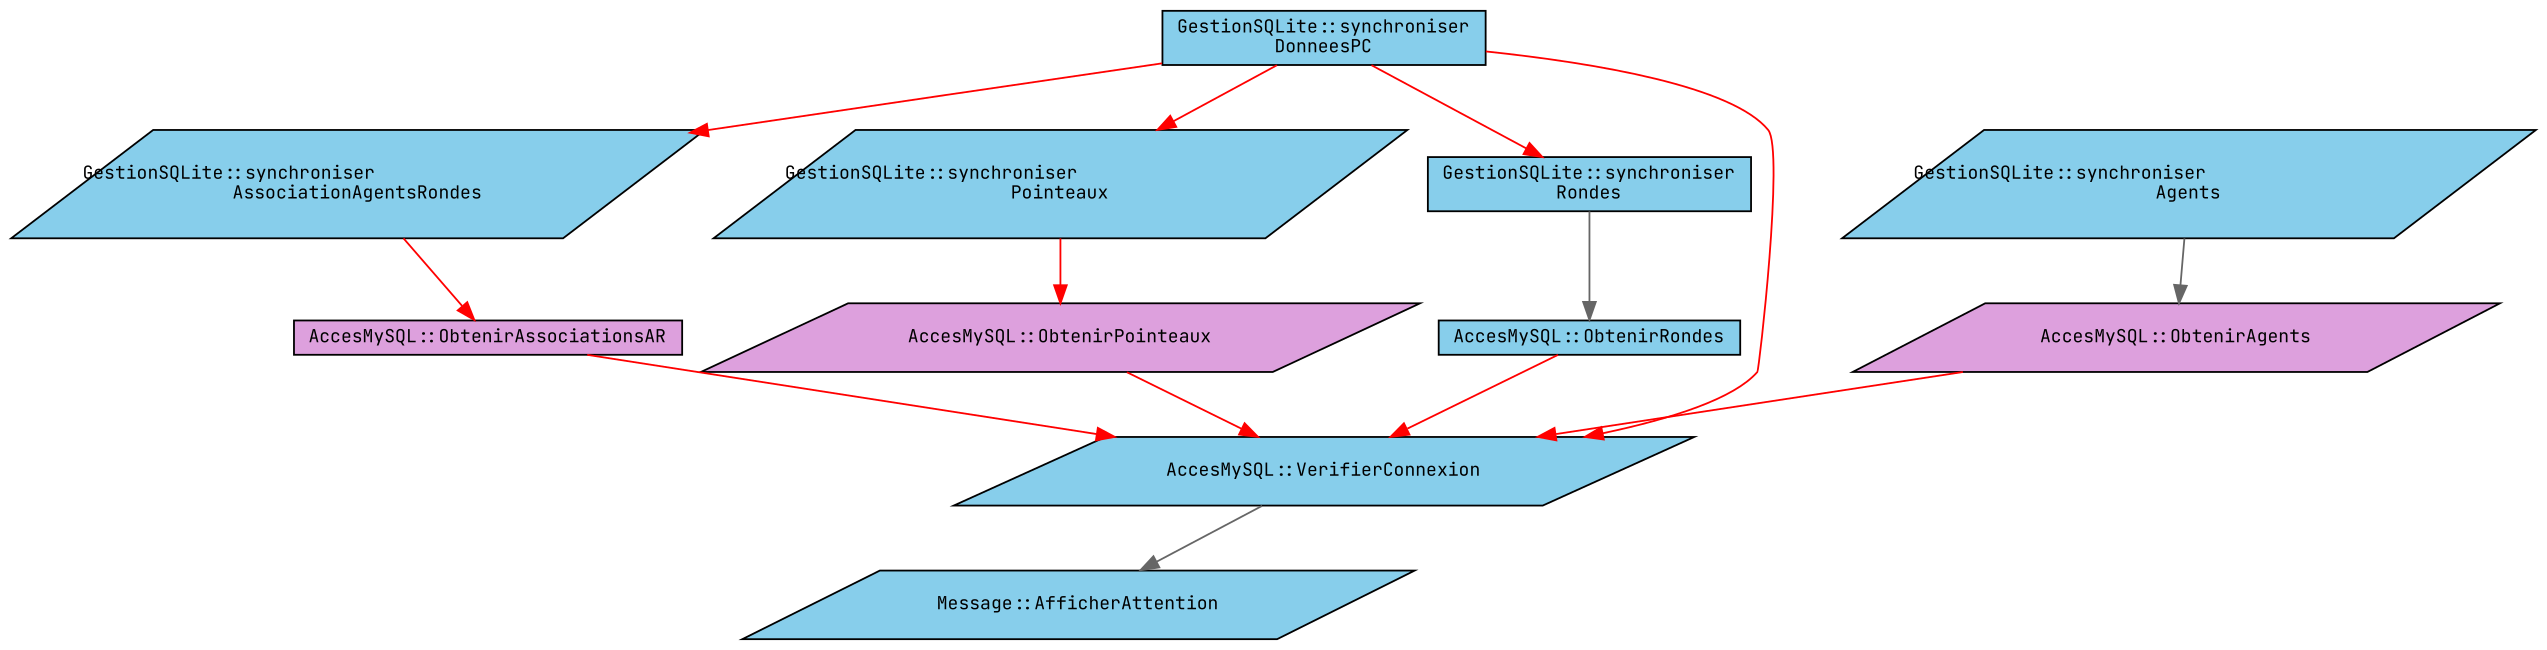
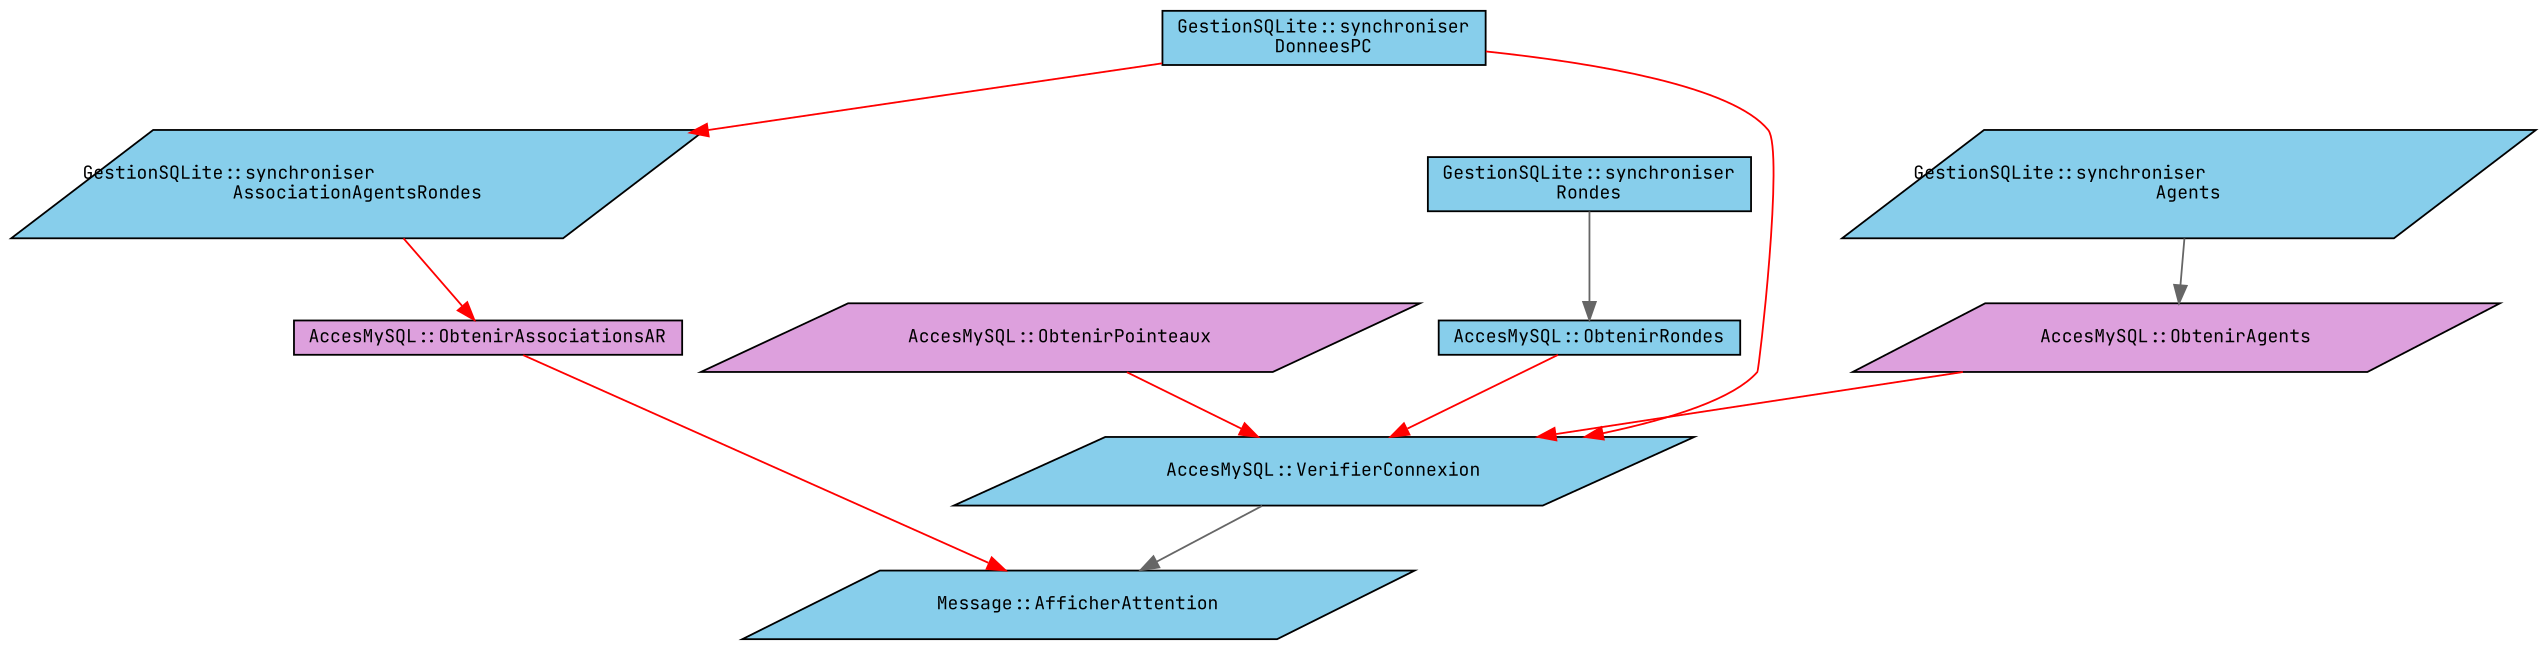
(1449, 107) -> none
(1060, 184) -> none
(842, 394) -> (756, 459)
